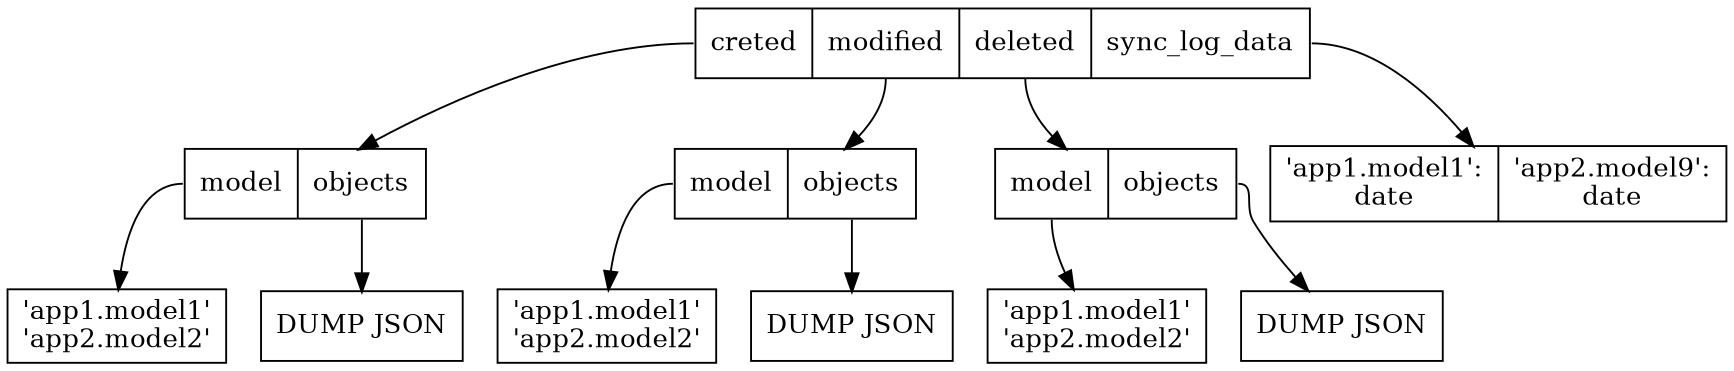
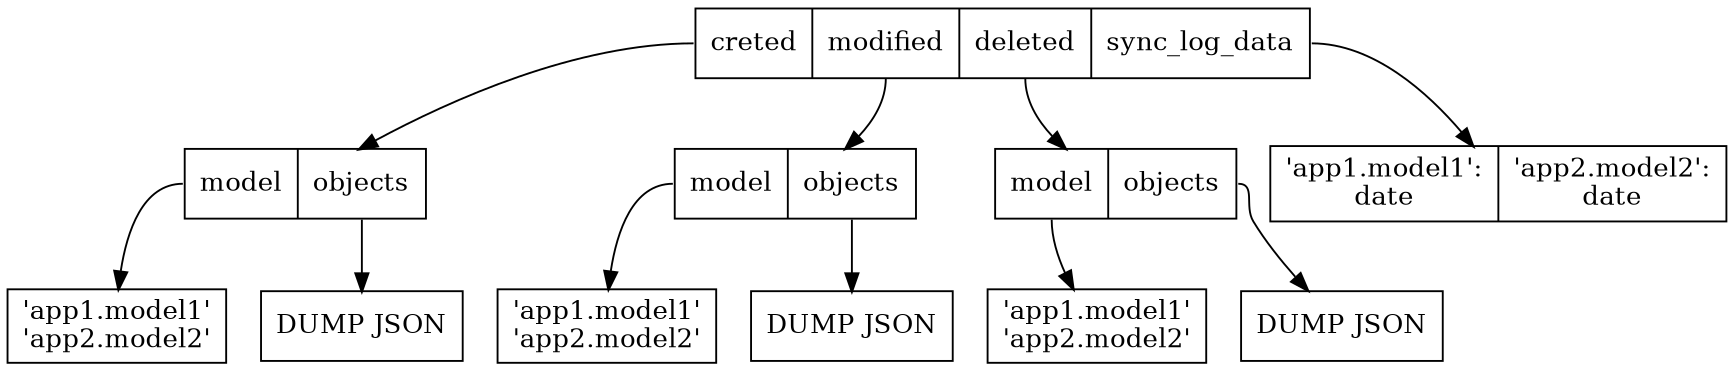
(1612, 169) -> (1612, 169)
